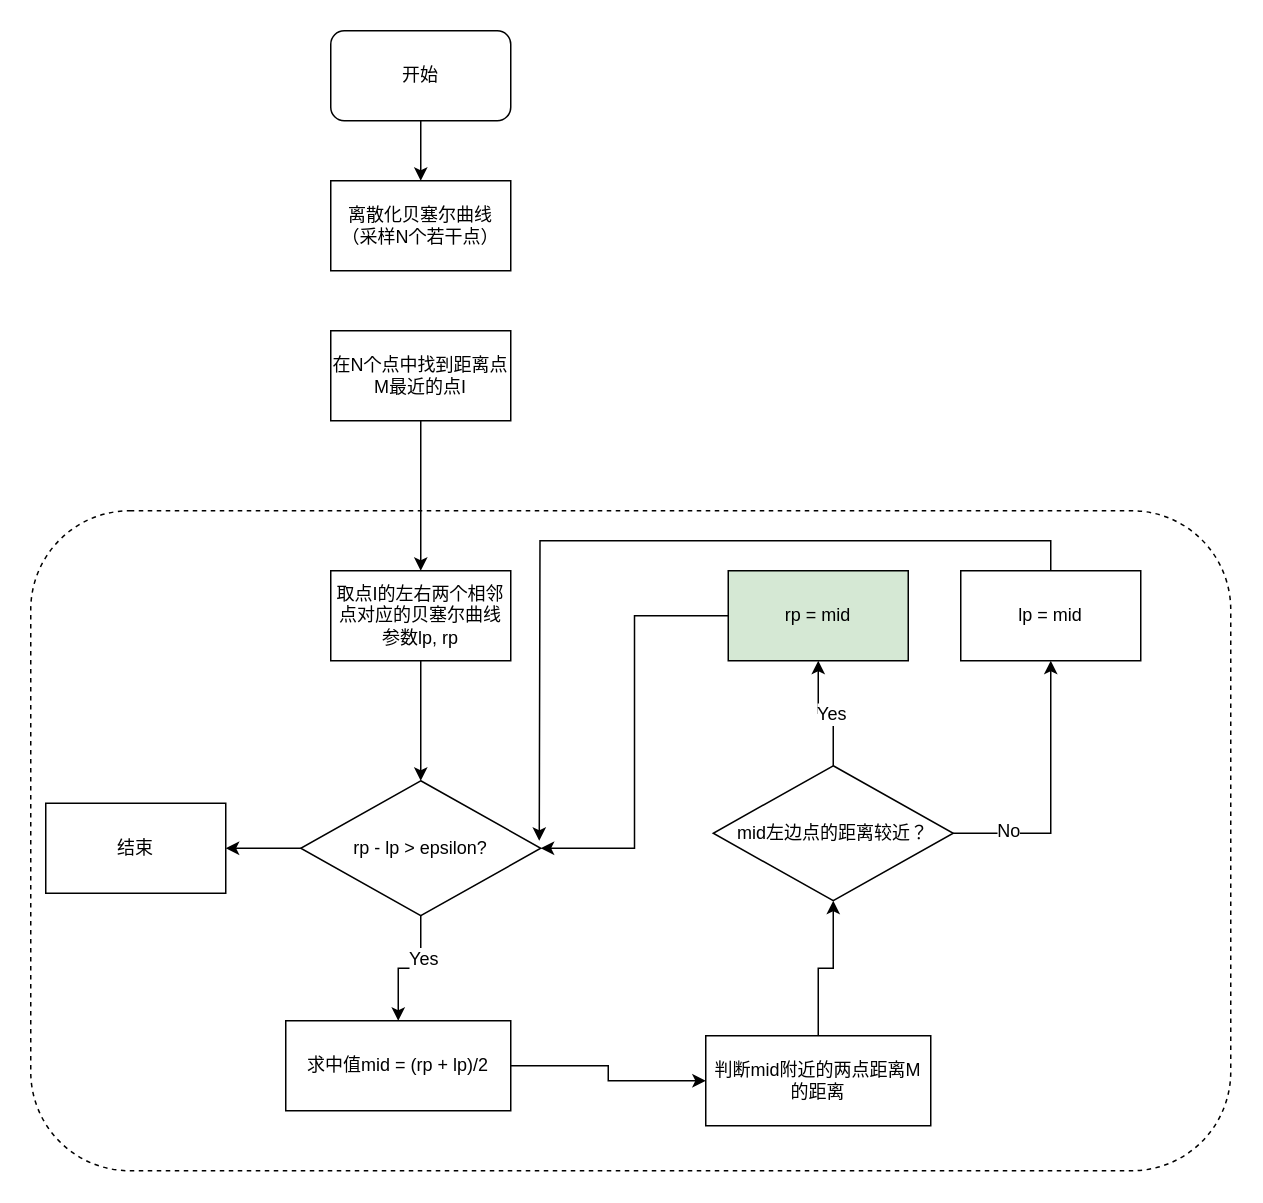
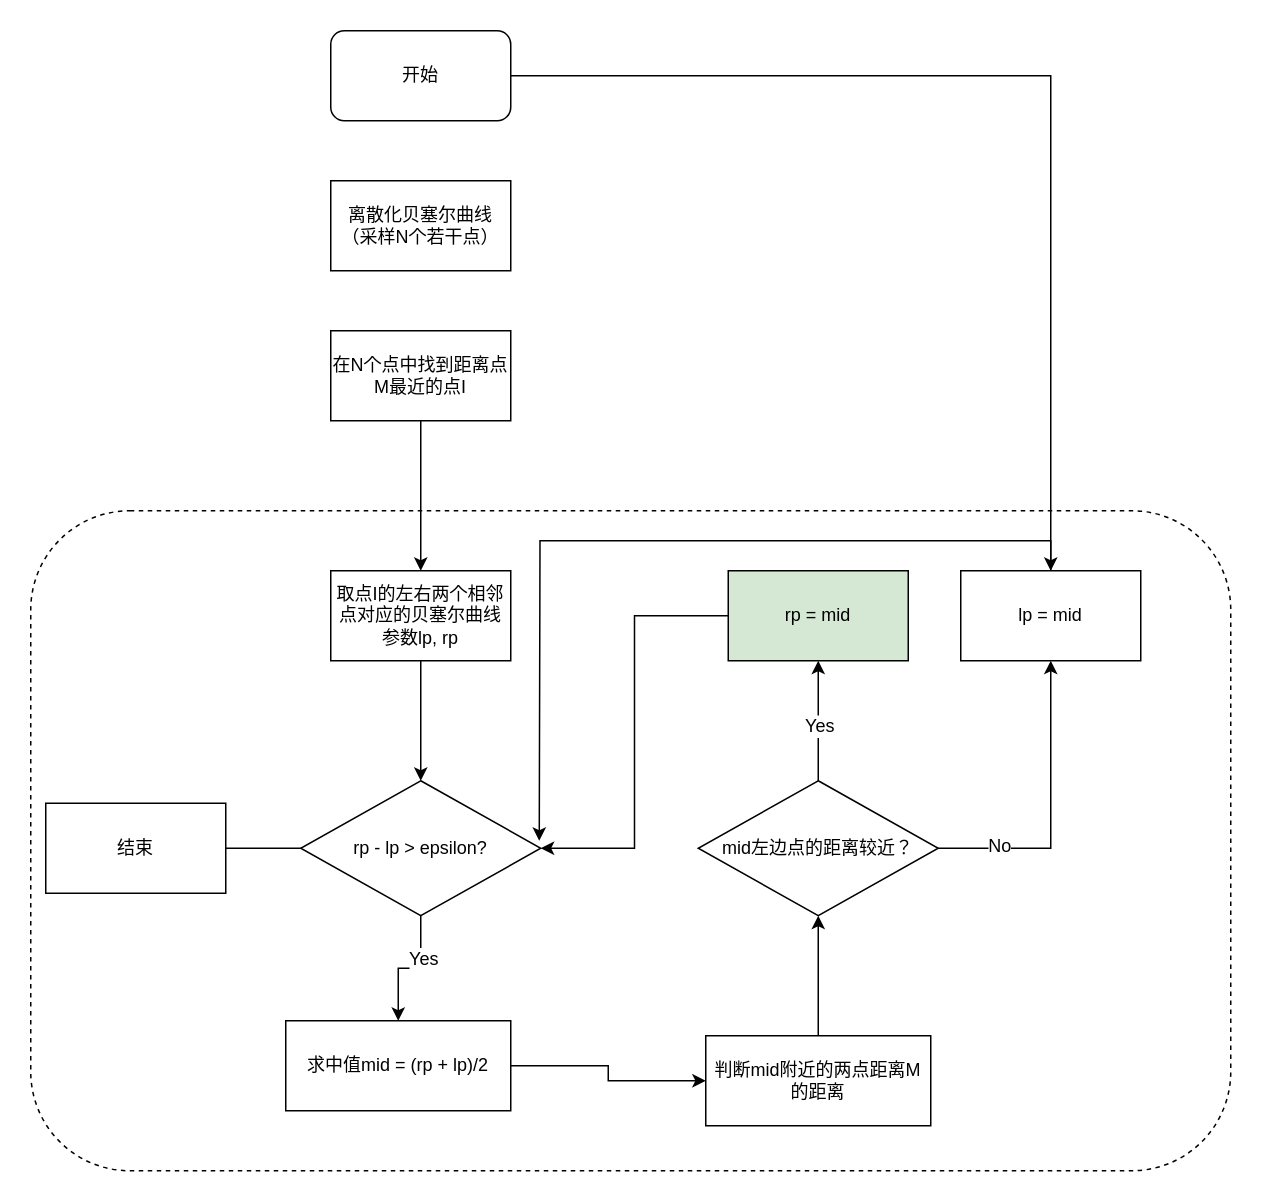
(421, 146) -> (1012, 76)
(833, 833) -> (818, 848)
(237, 848) -> (232, 848)
